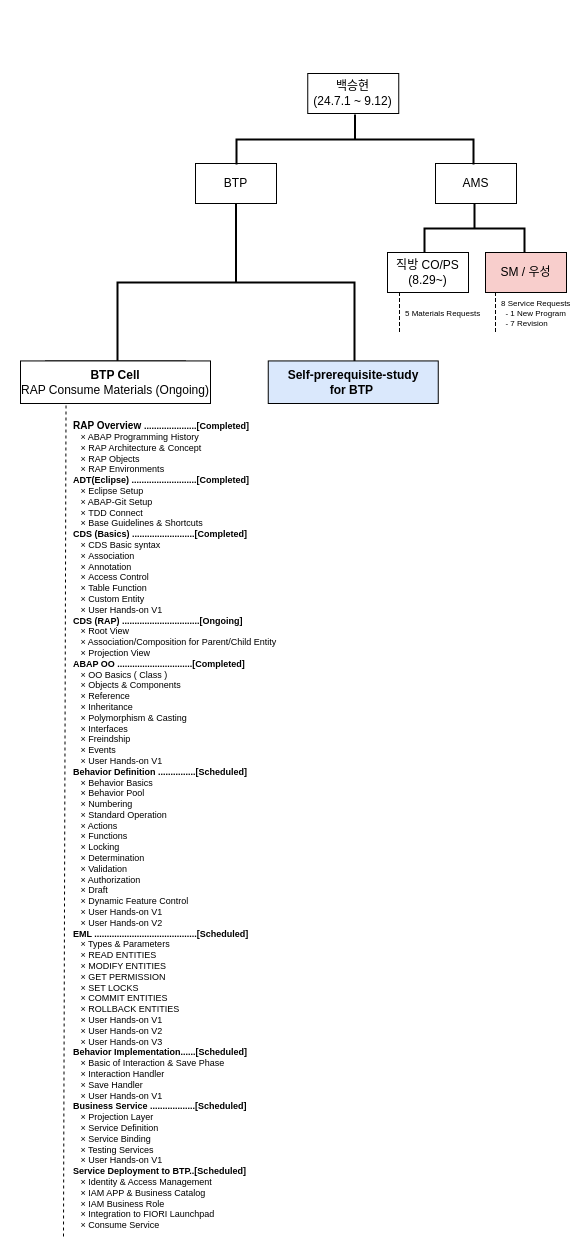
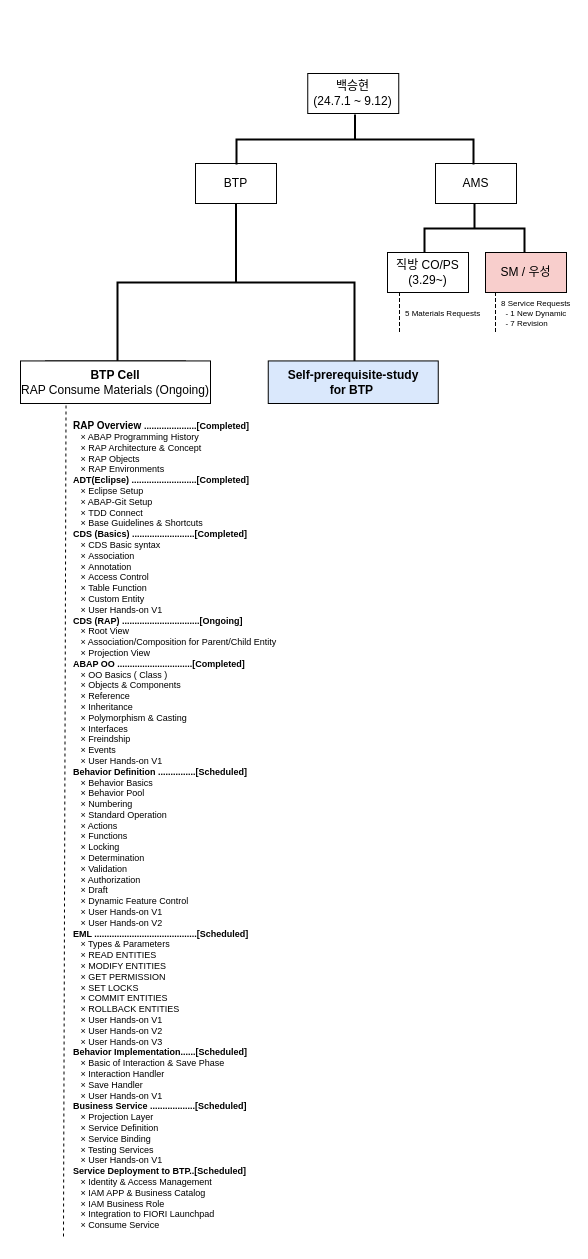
(428, 273) -> (428, 273)
(538, 303) -> (538, 303)
